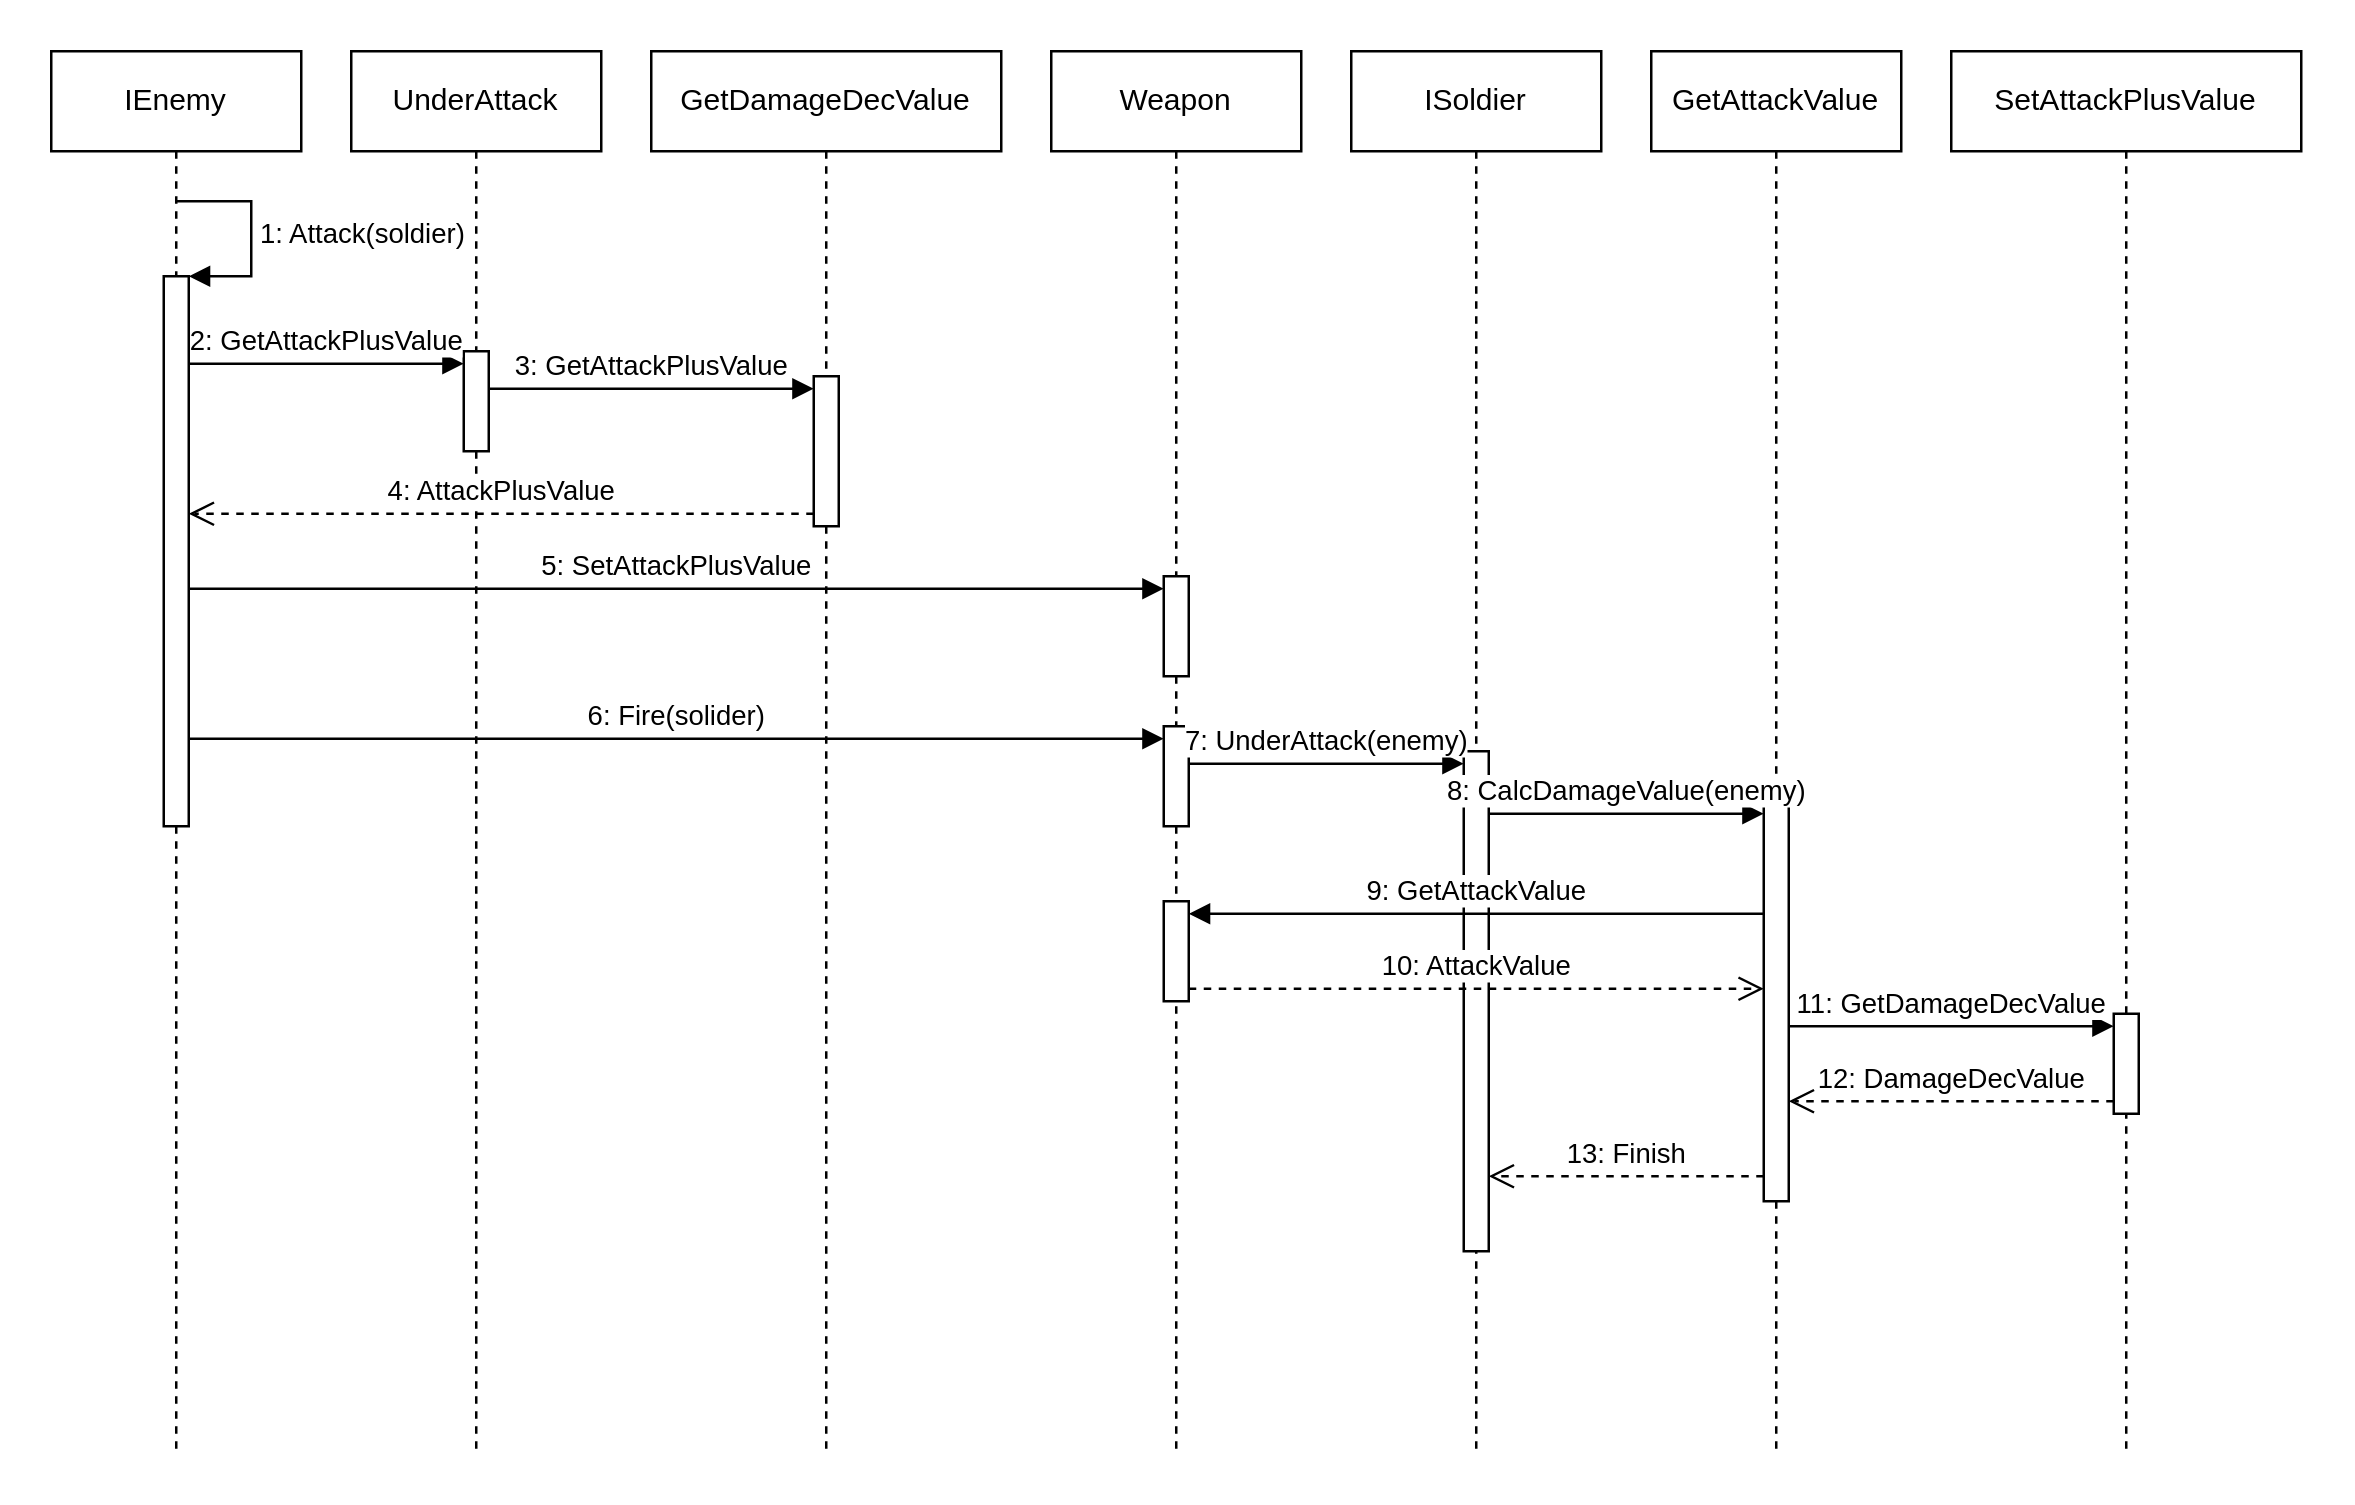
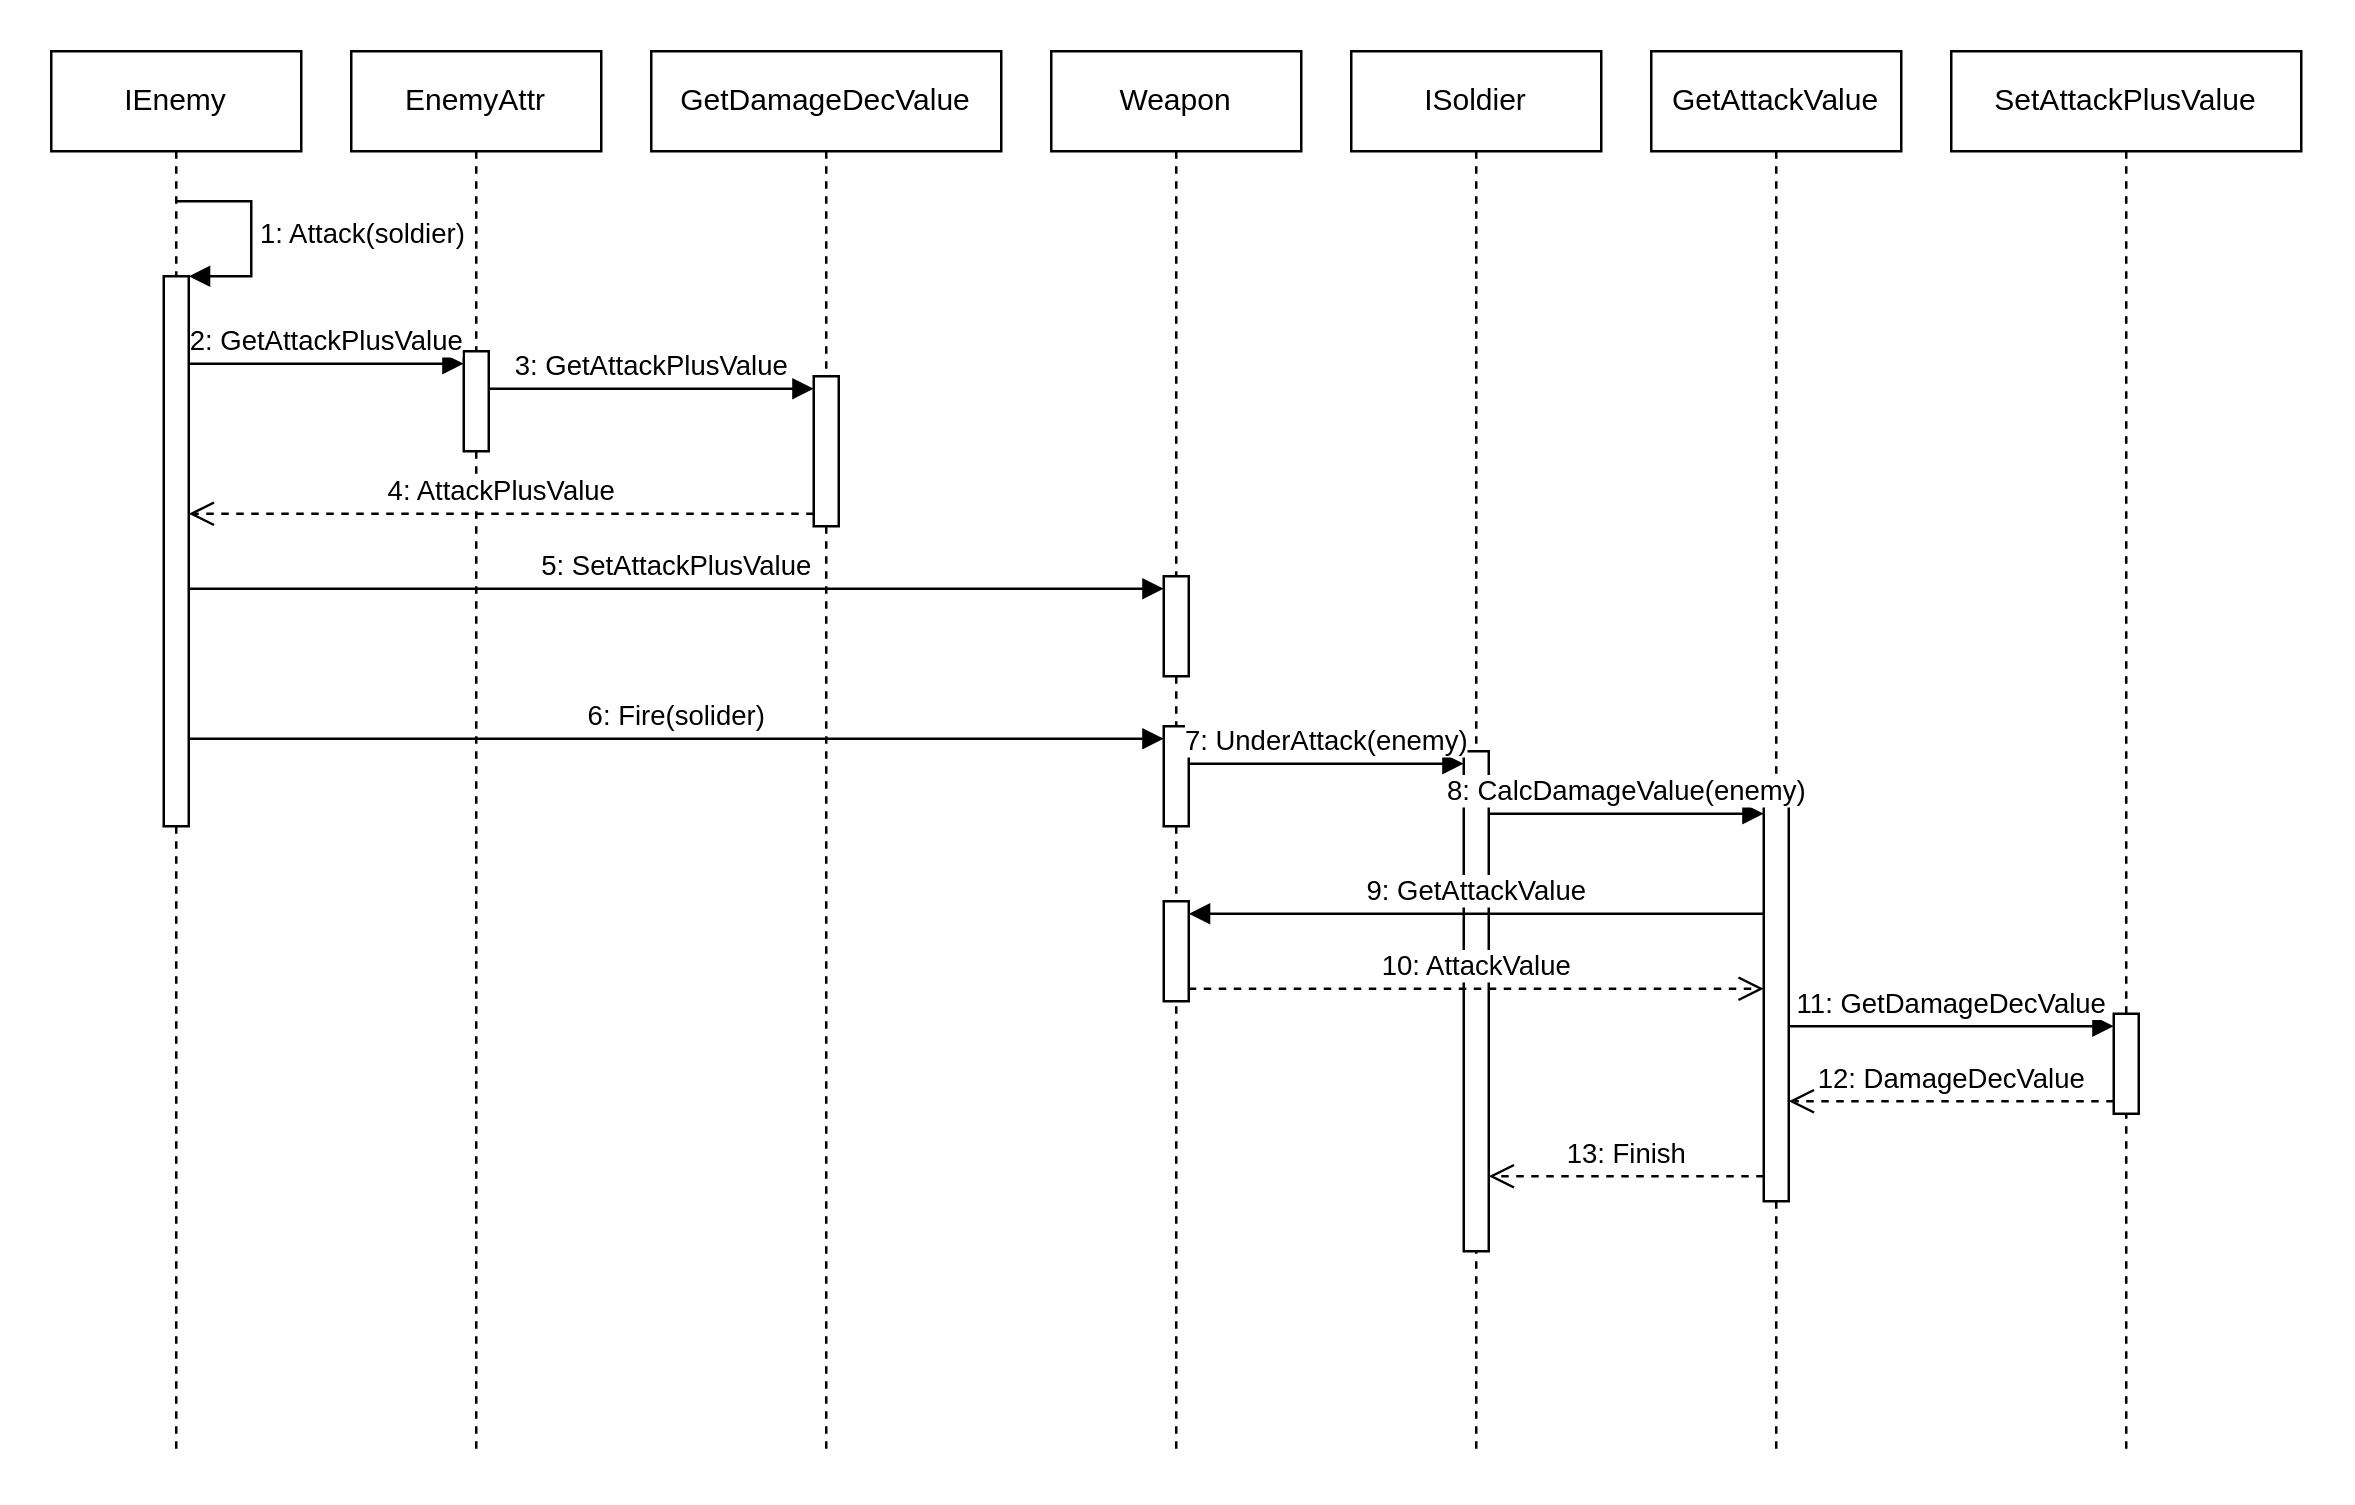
(476, 101) -> (476, 101)
